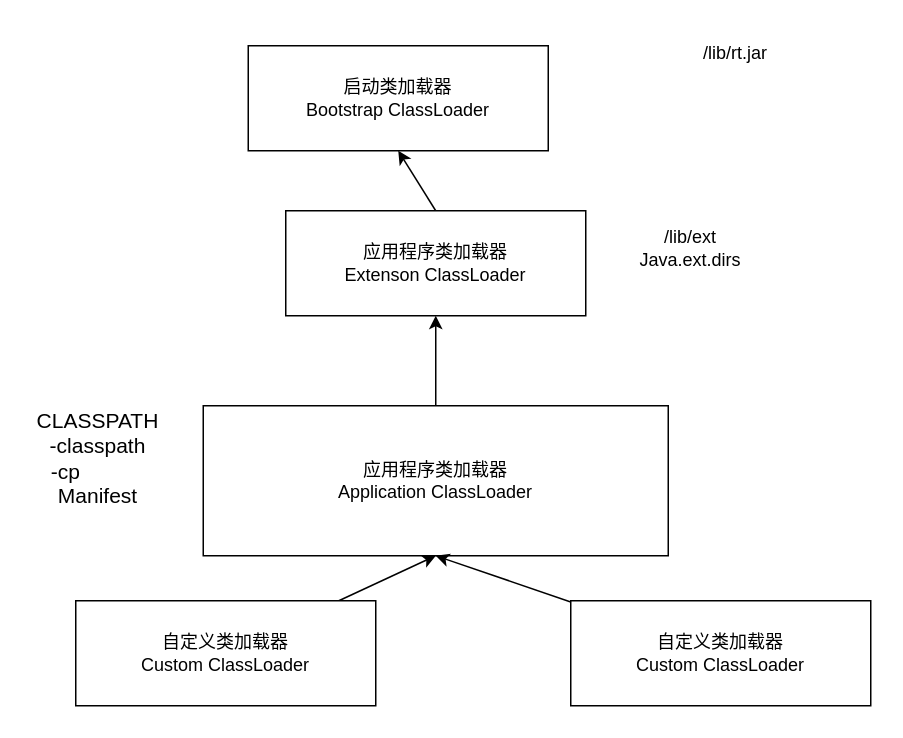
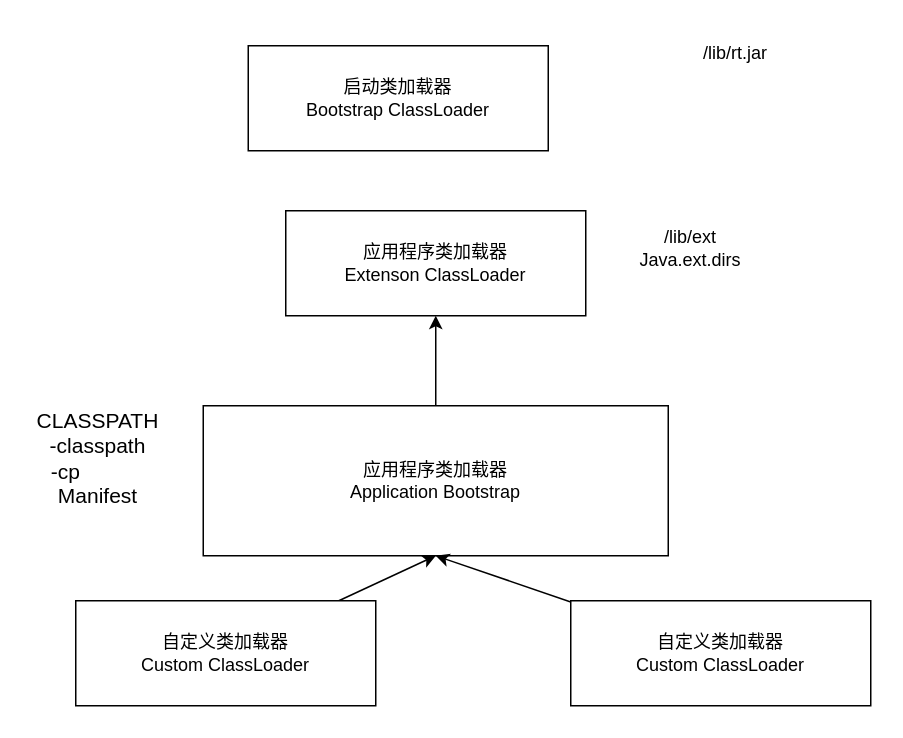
(420, 185) -> none
(436, 481) -> (436, 481)
